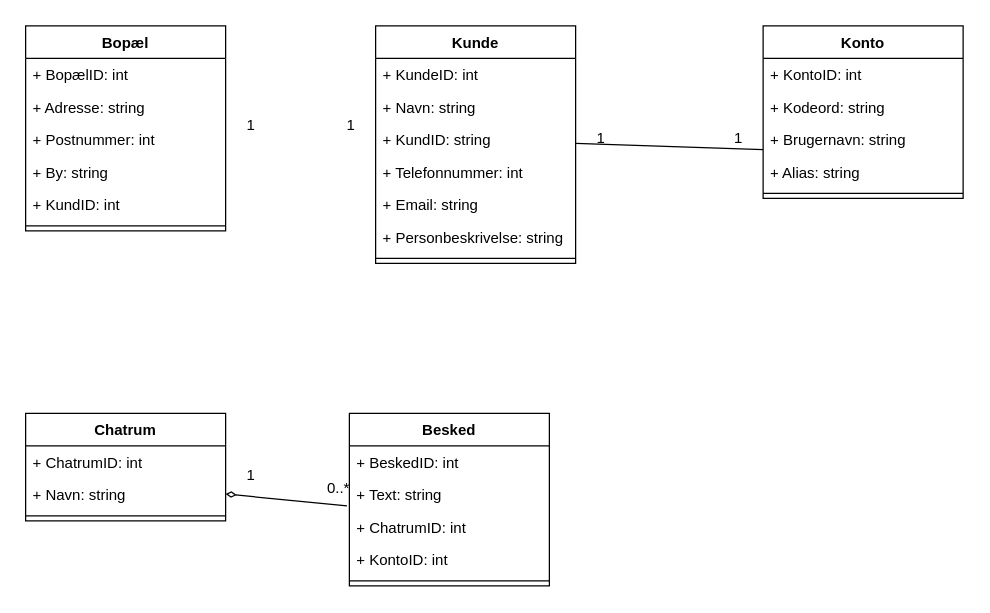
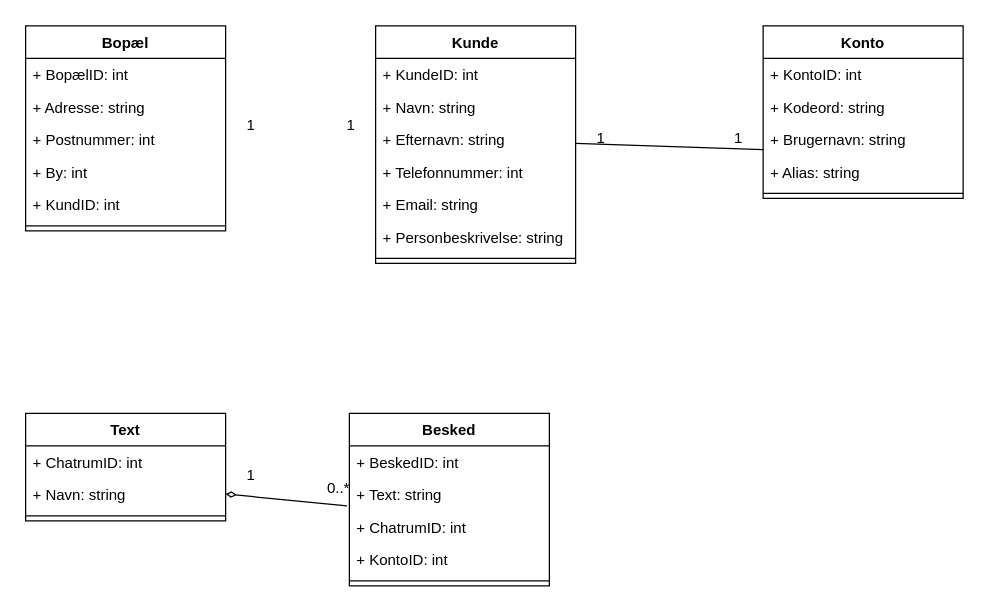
(442, 140) -> (455, 140)
(75, 173) -> (63, 173)
(125, 430) -> (125, 430)
